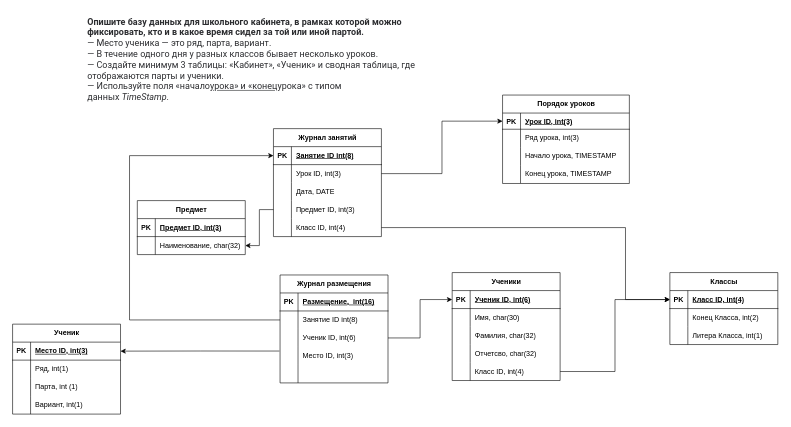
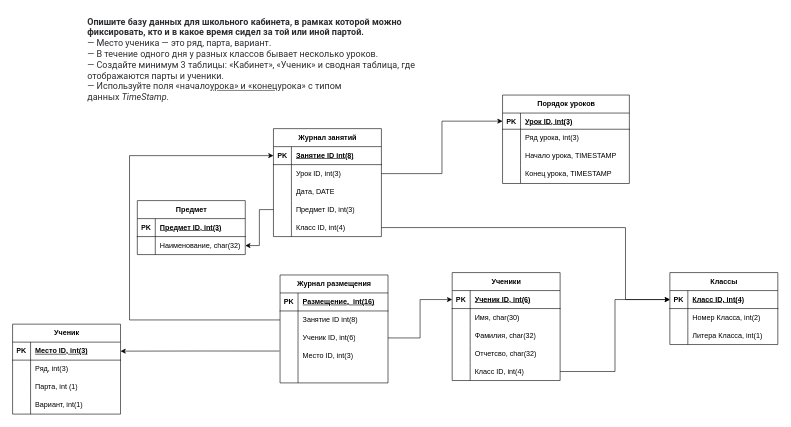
(729, 318) -> (729, 318)
(54, 369) -> (54, 369)
